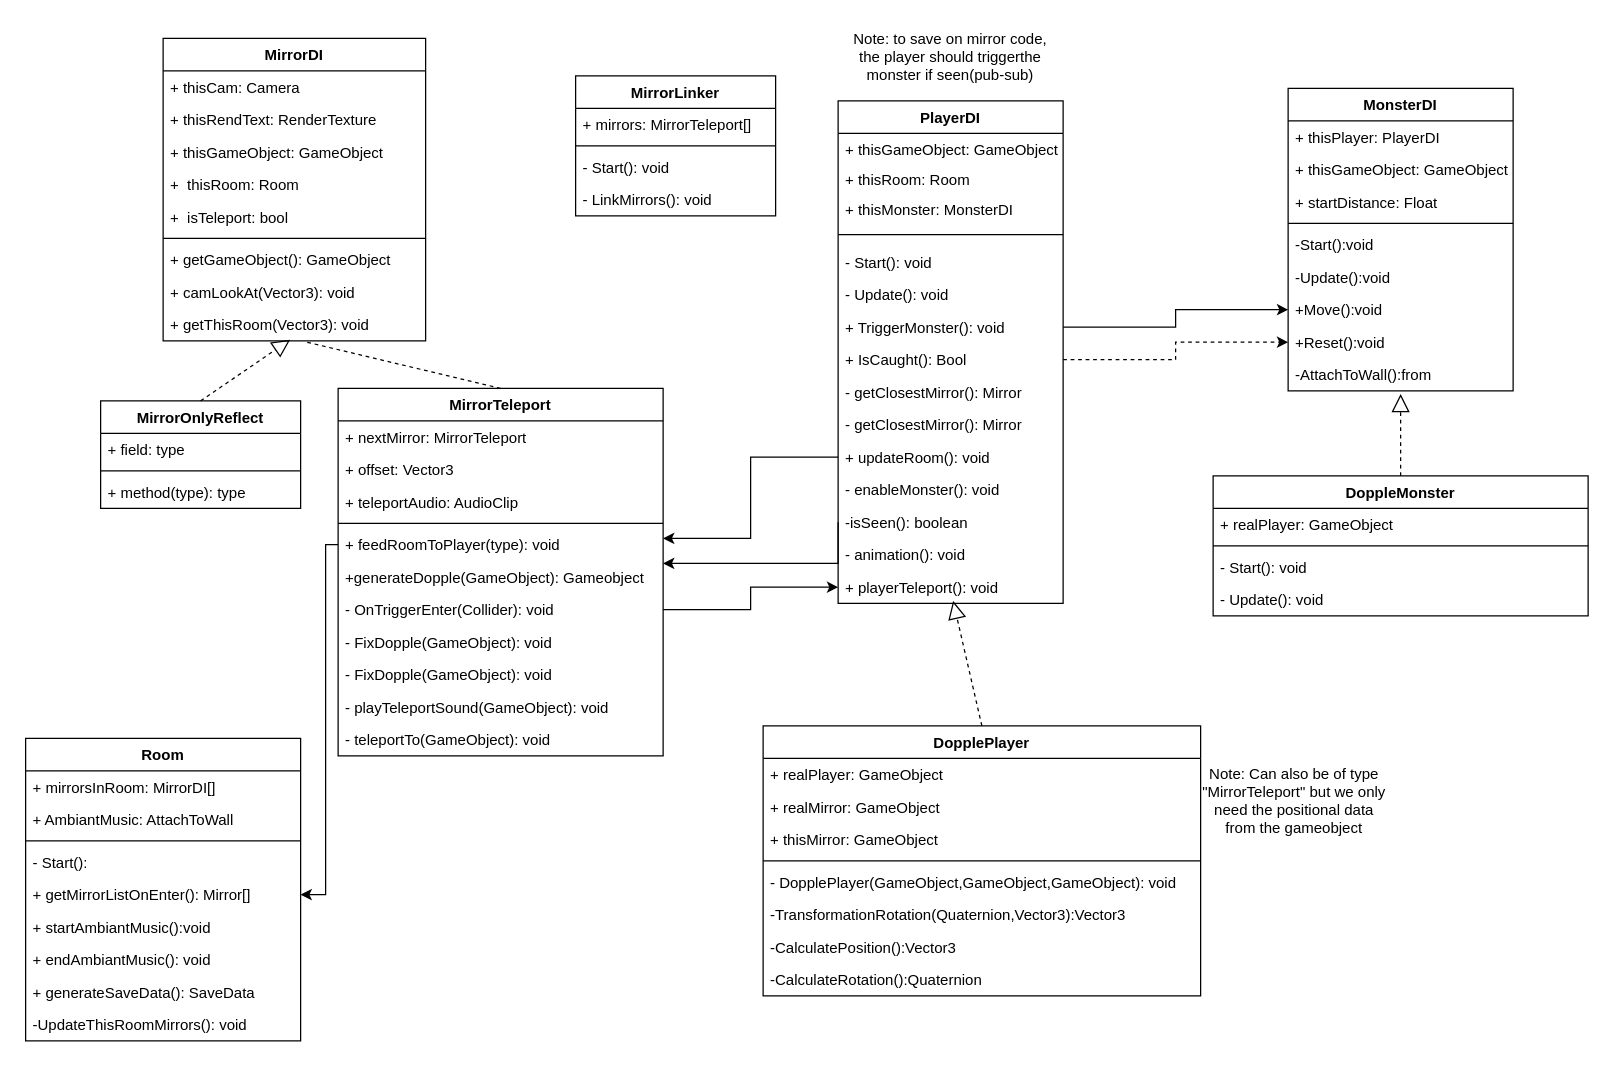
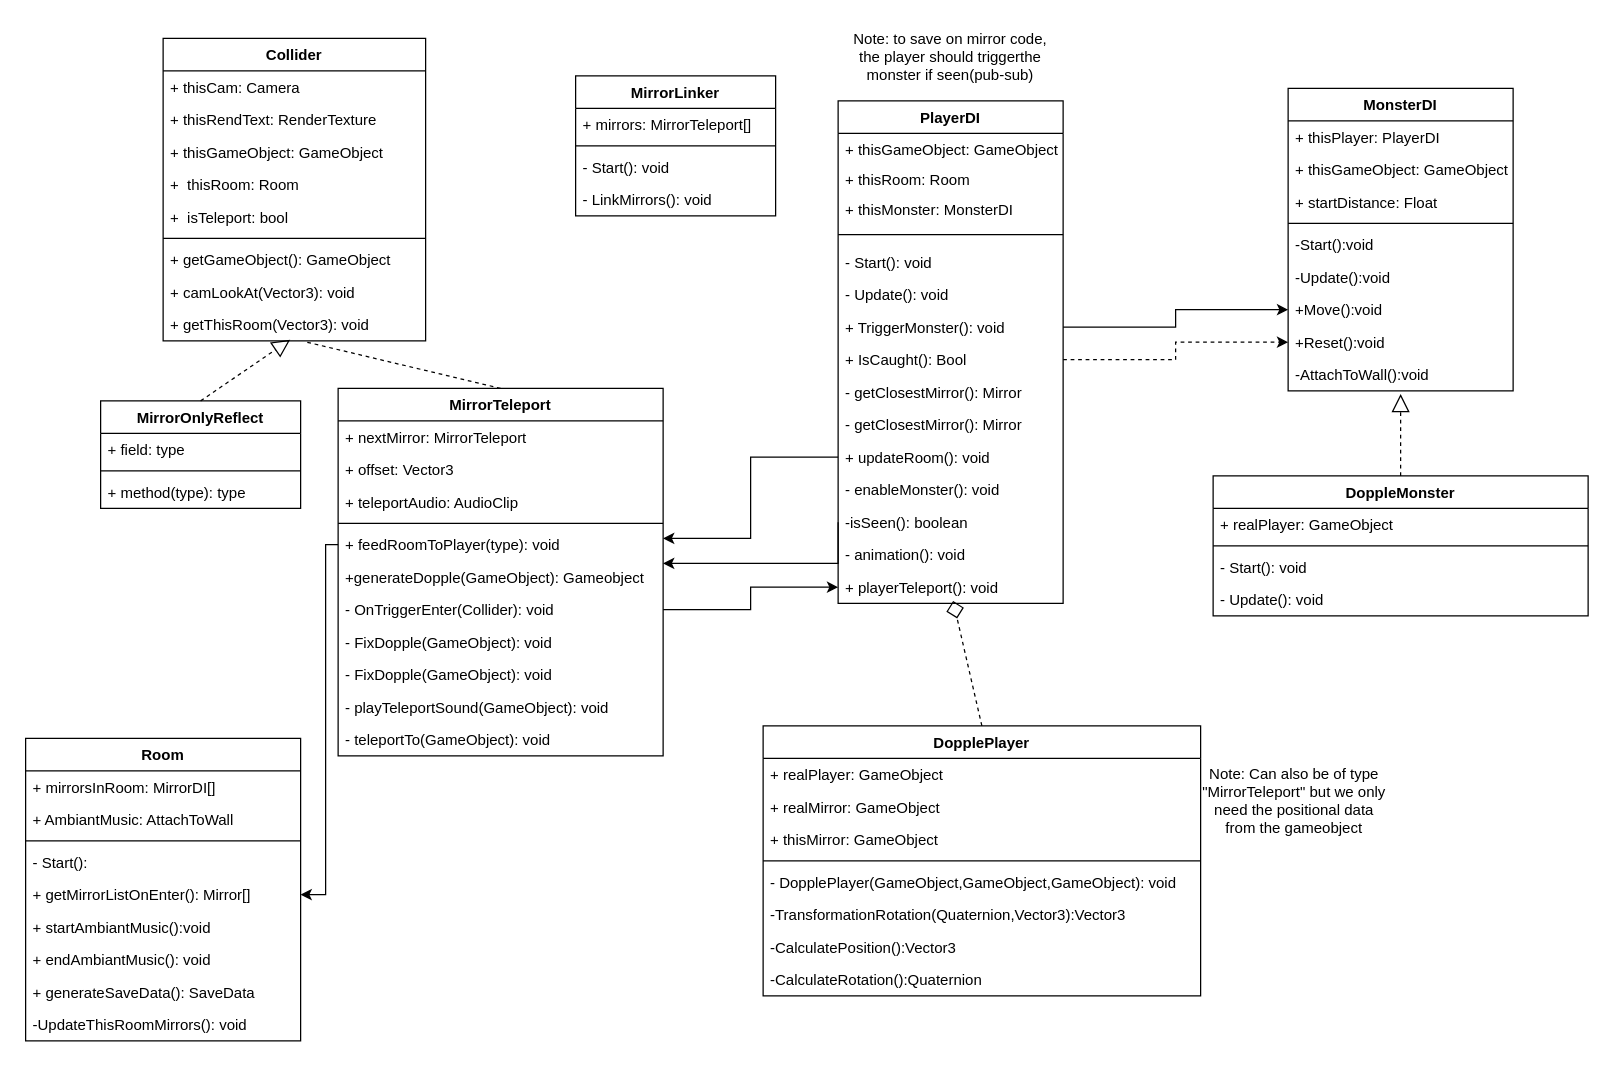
(294, 55) -> (294, 55)
(1373, 375) -> (1371, 375)
(957, 619) -> (957, 619)
